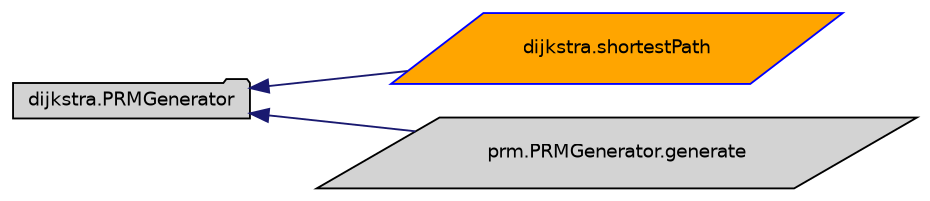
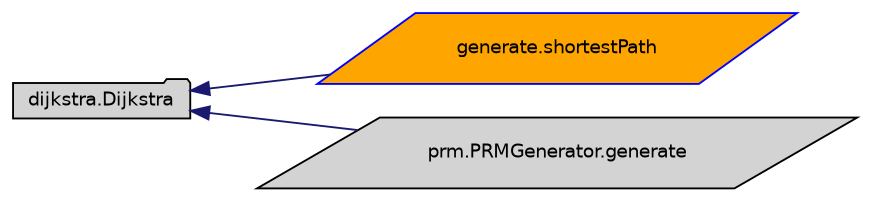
(617, 48) -> (557, 48)
(132, 101) -> (102, 101)
